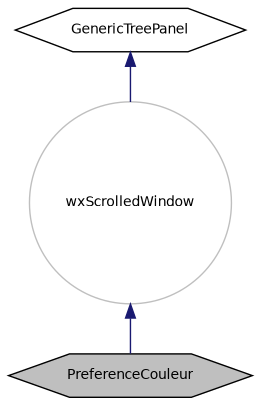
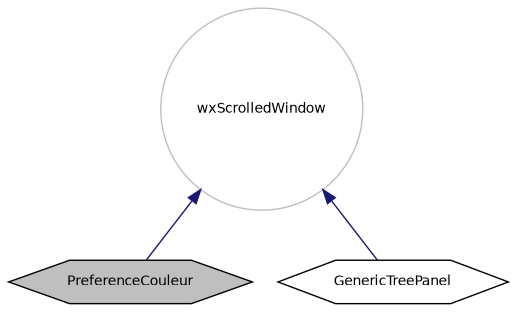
(130, 84) -> (355, 231)
